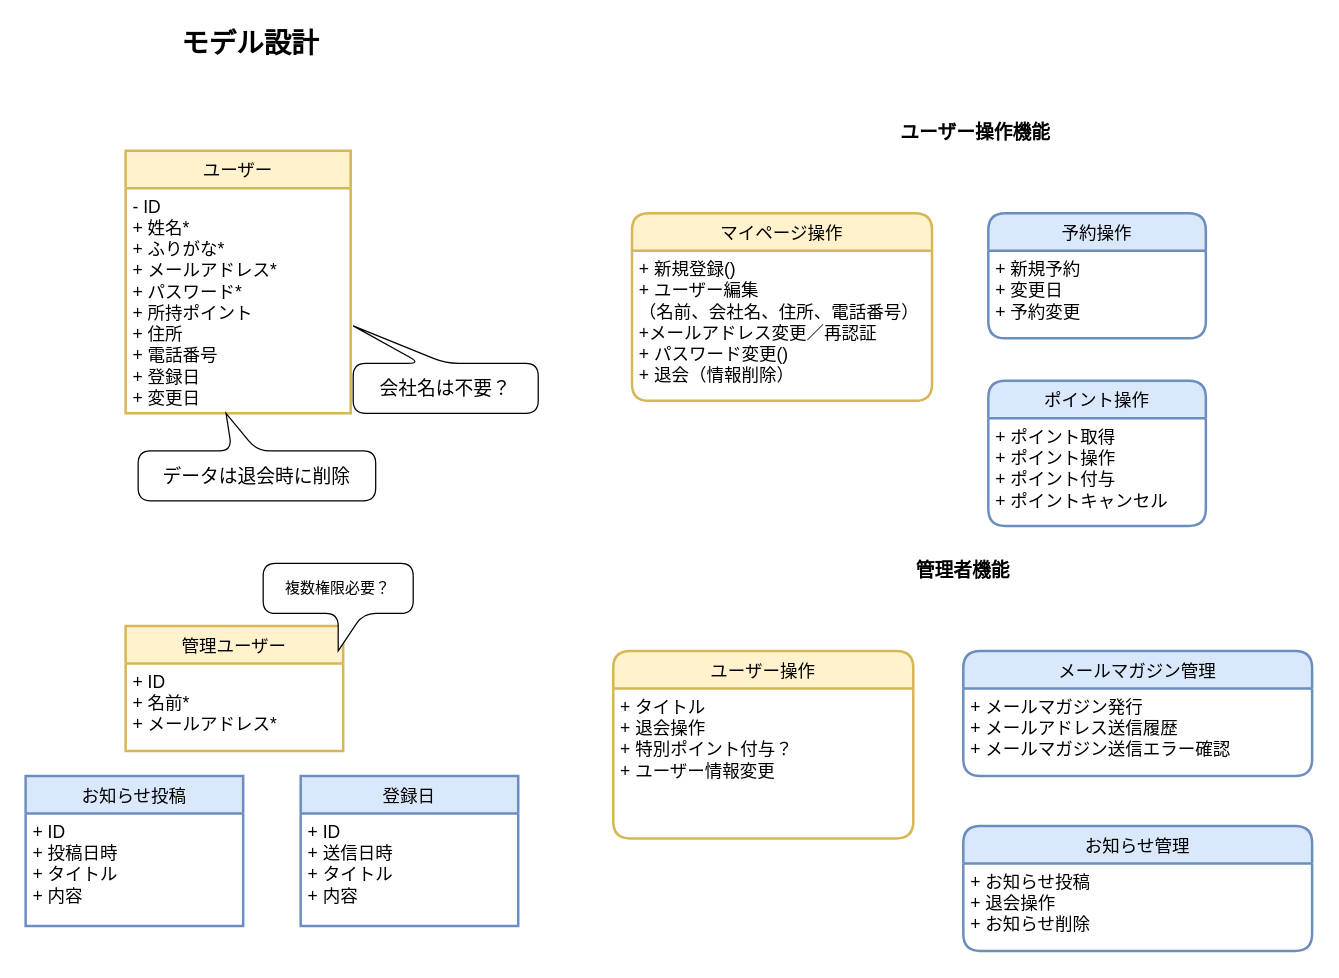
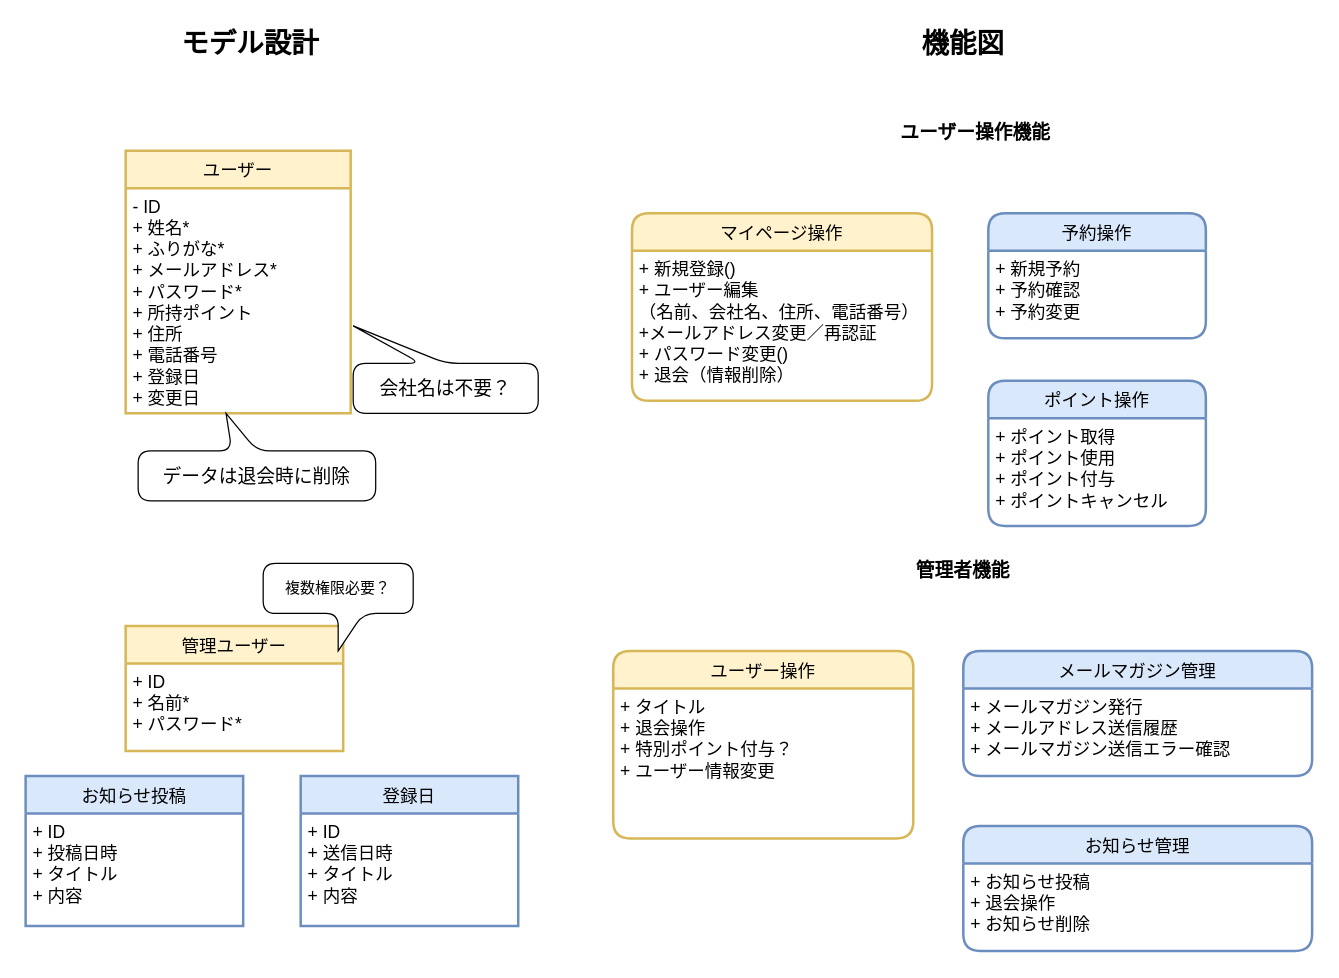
none -> (963, 44)
(1038, 269) -> (1038, 269)
(1055, 437) -> (1055, 437)
(150, 682) -> (150, 682)
